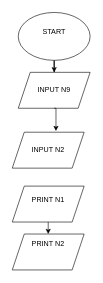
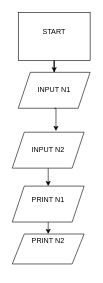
(54, 36) -> (54, 36)
(54, 90) -> (54, 90)
none -> (48, 180)
(48, 252) -> (48, 249)
